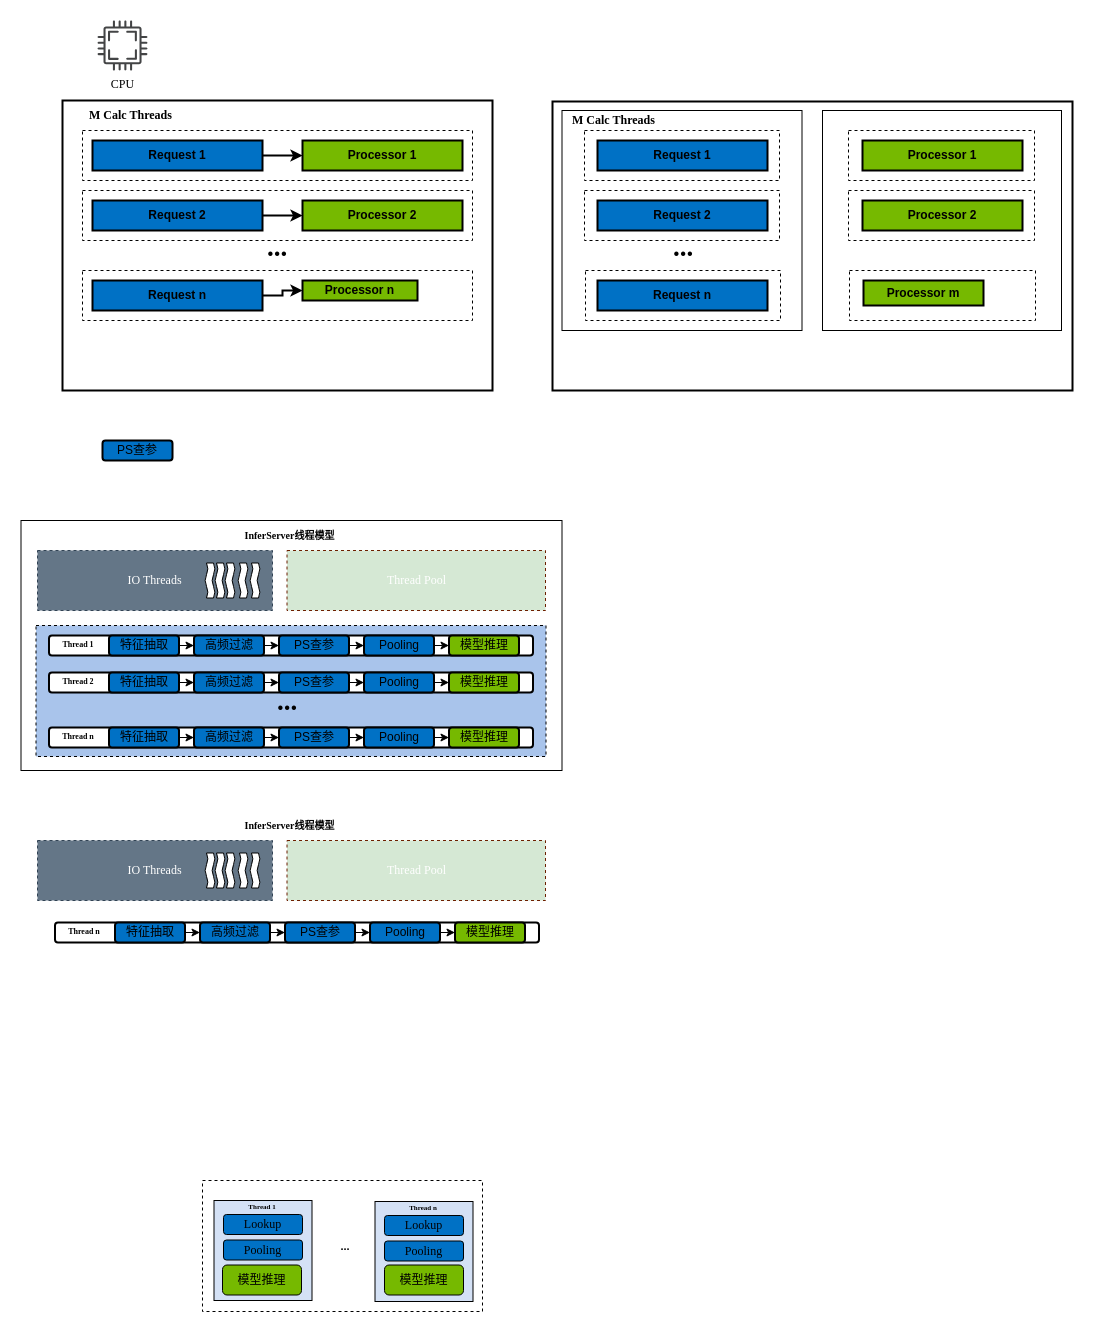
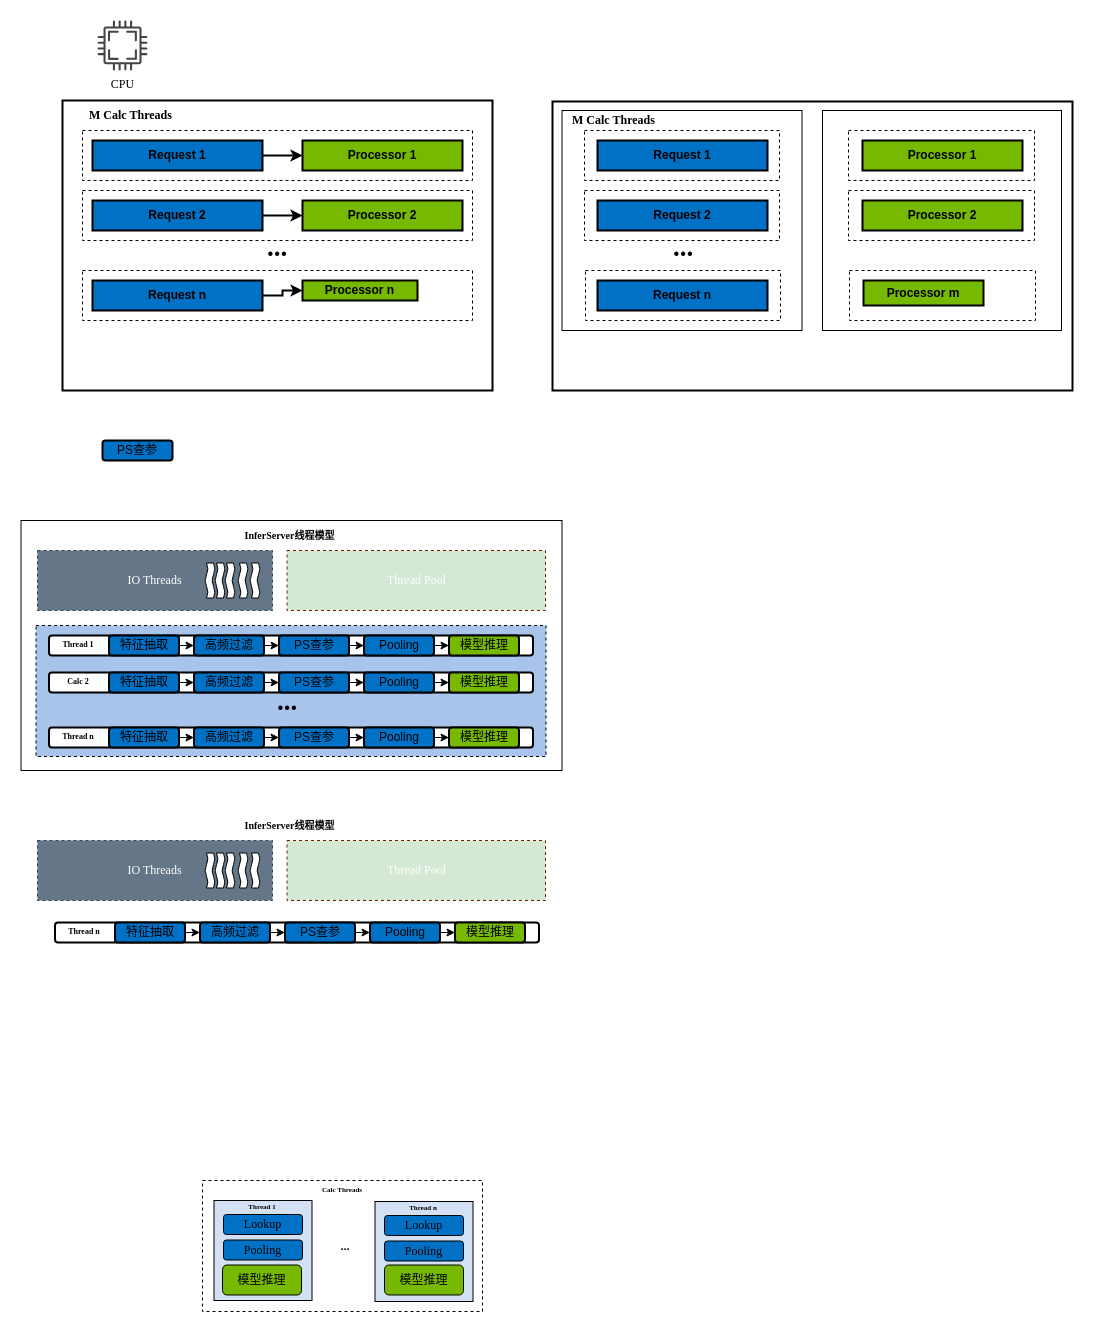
(79, 681) -> (79, 681)
none -> (342, 1191)
